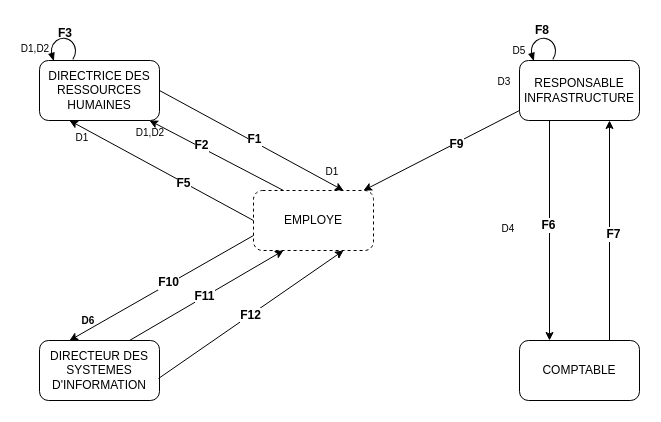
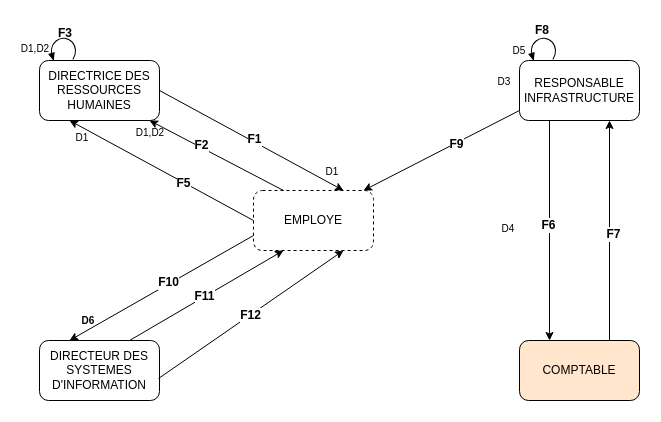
(580, 371) -> (580, 371)
